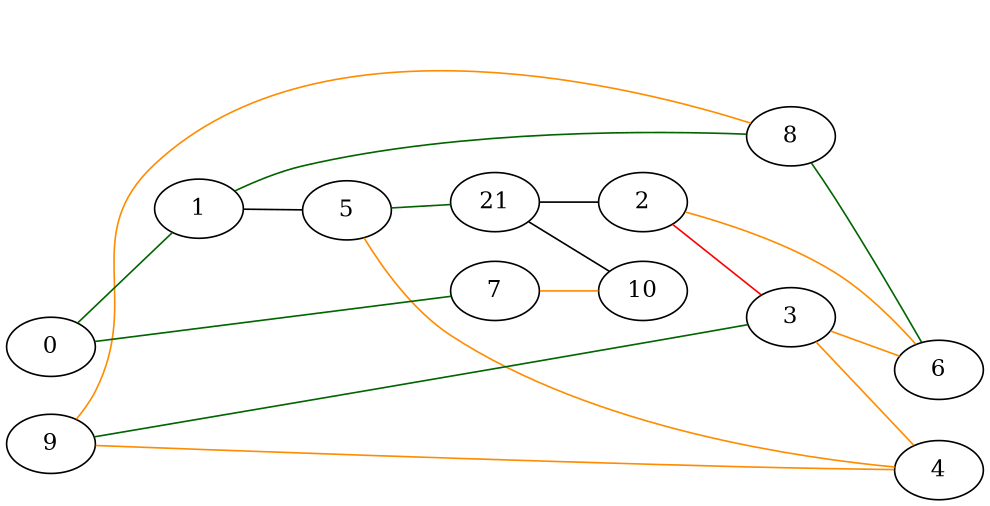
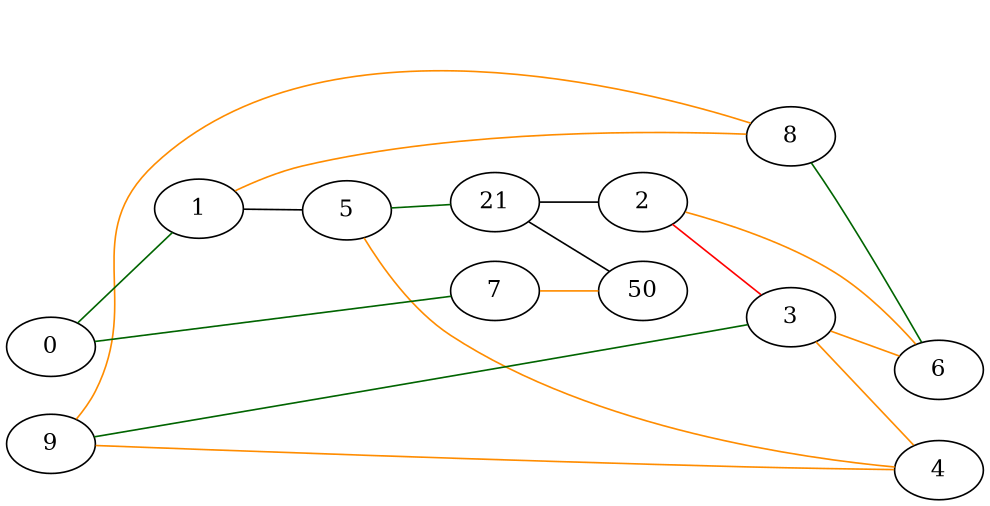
(487, 139) -> (487, 139)
(643, 291) -> (643, 291)
